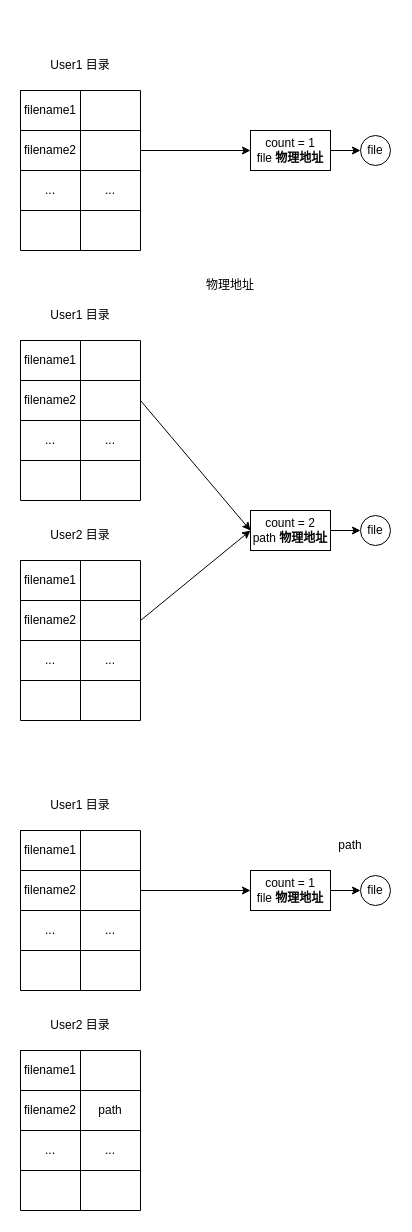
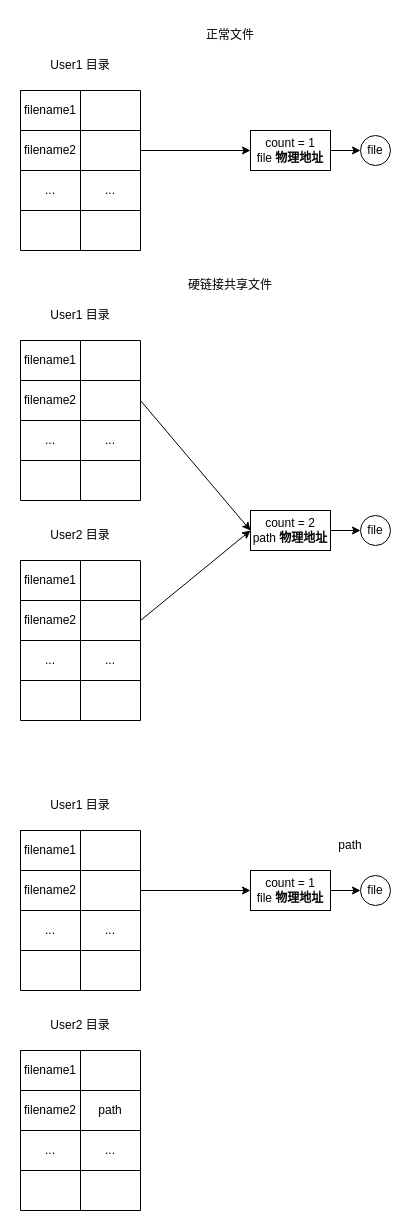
none -> (231, 36)
(231, 286) -> (231, 286)
